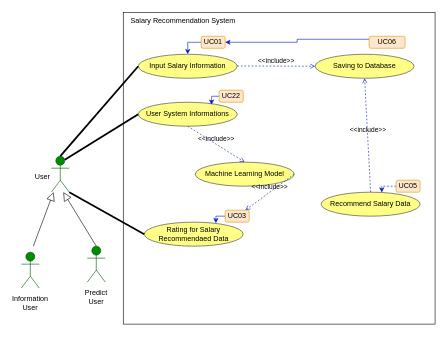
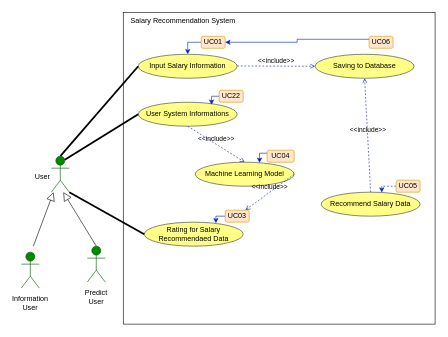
(387, 42) -> (381, 42)
none -> (261, 153)
none -> (281, 156)
